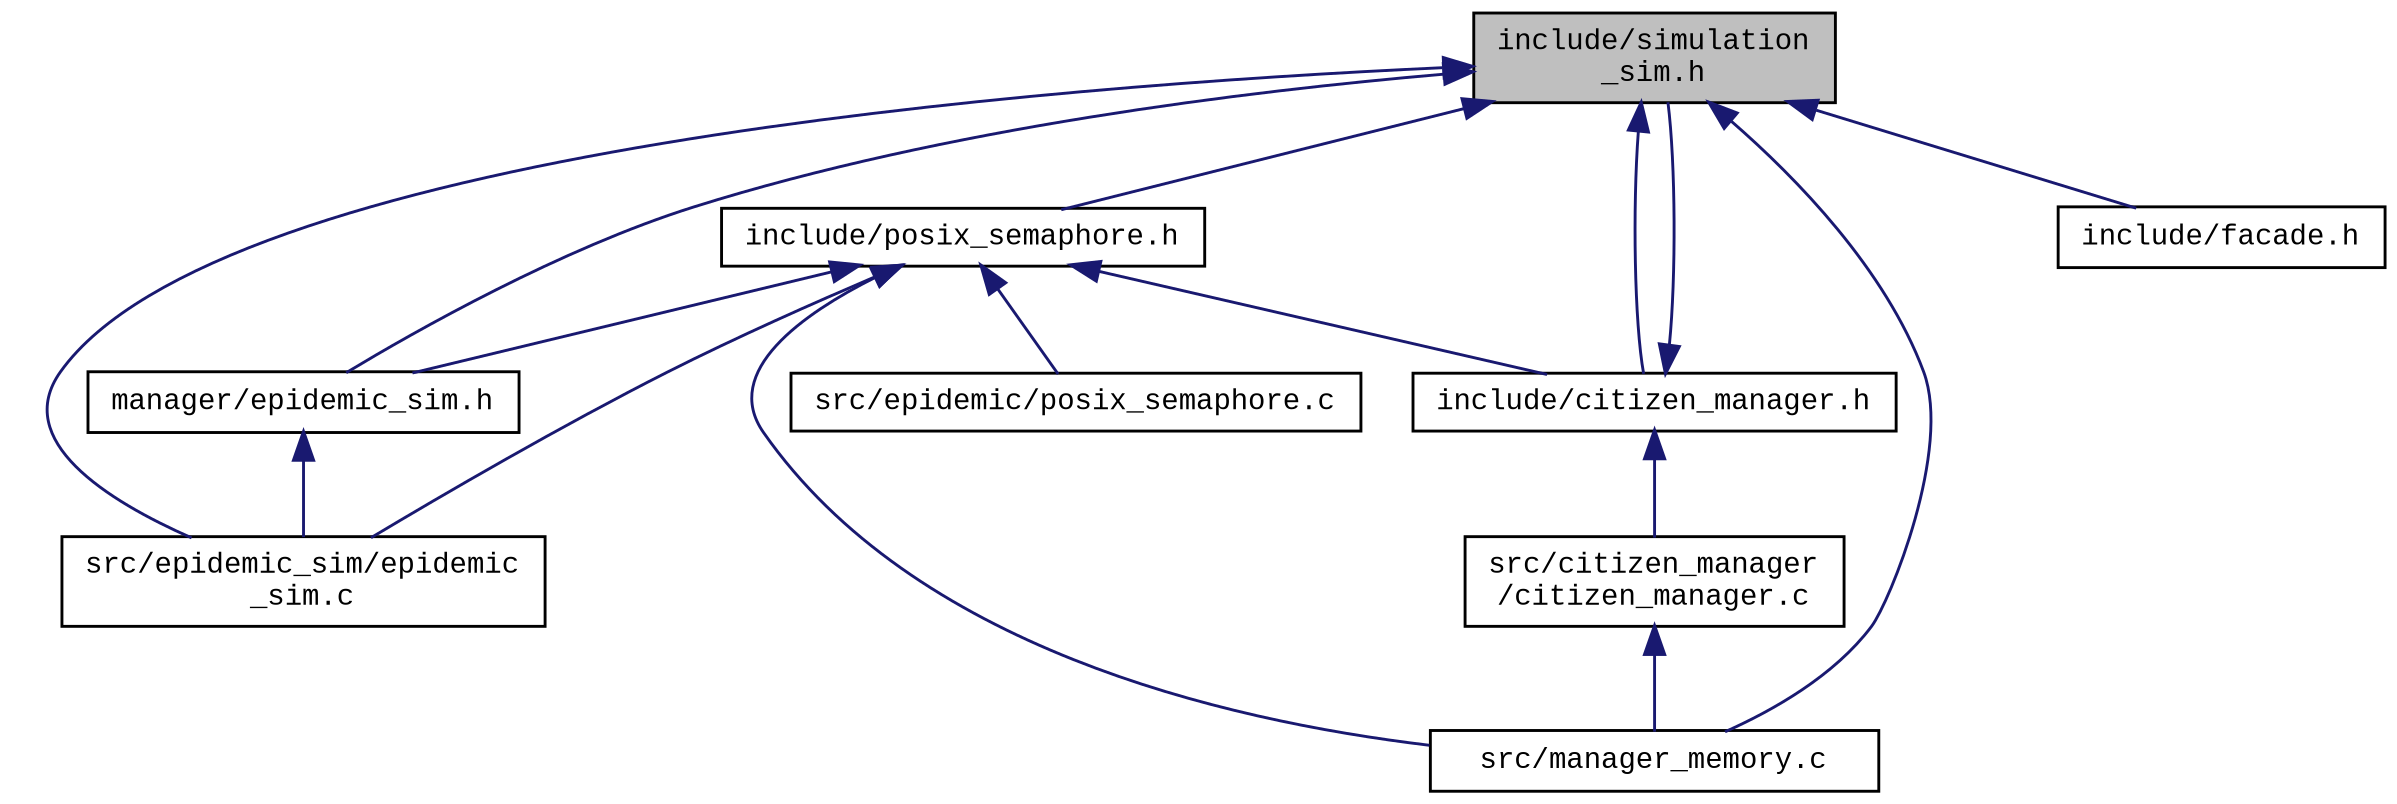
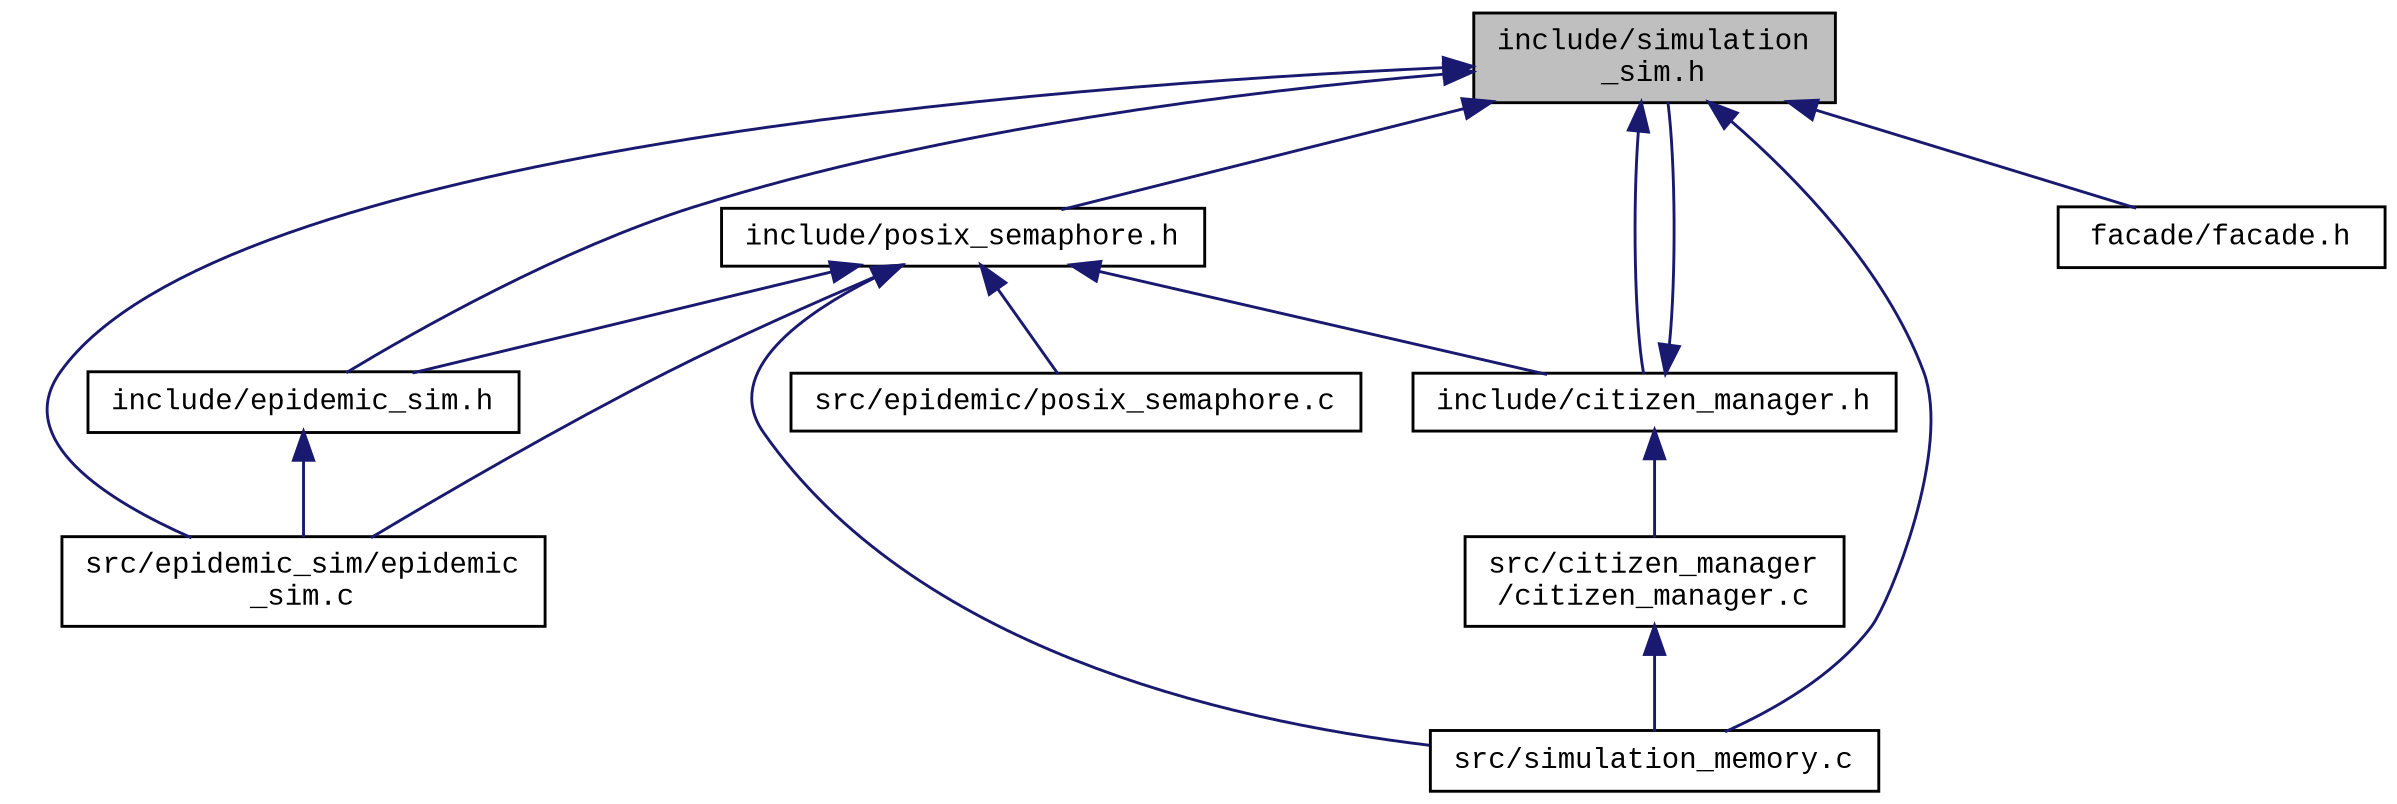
(2222, 237) -> (2222, 237)
(304, 402) -> (304, 402)
(1655, 761) -> (1655, 761)
